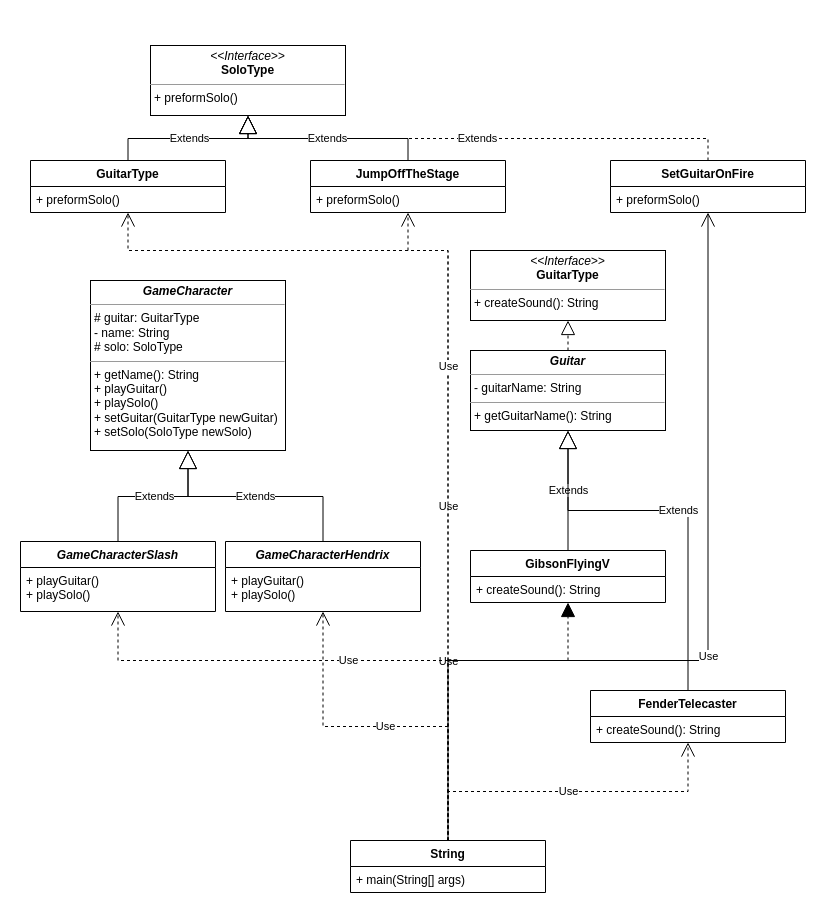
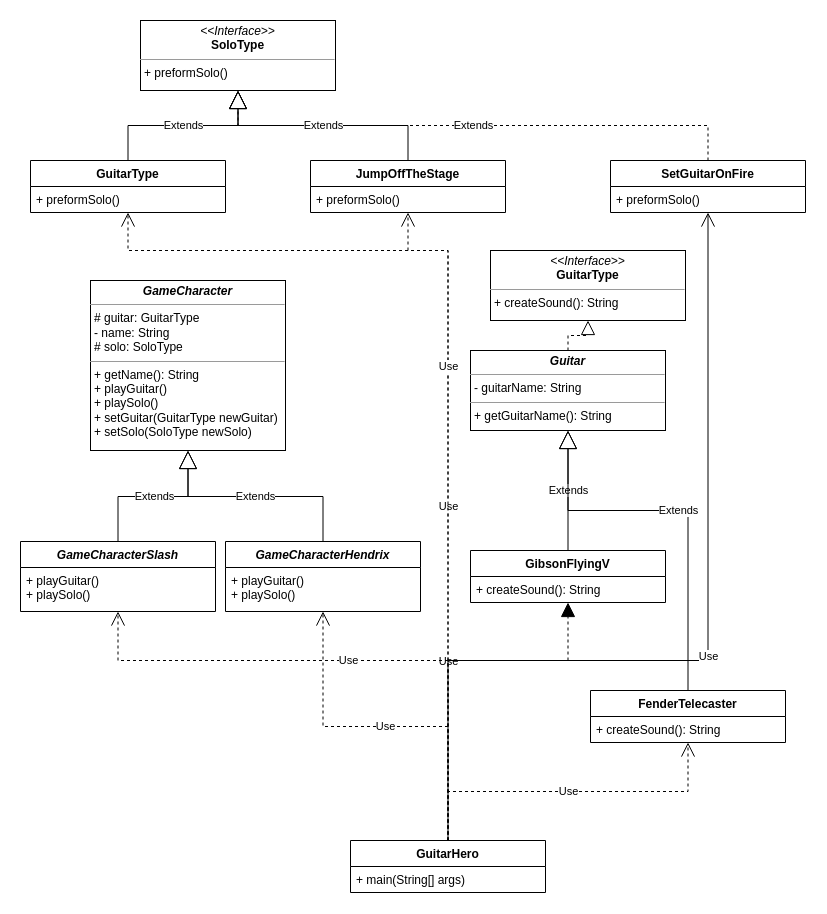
(248, 81) -> (238, 56)
(568, 286) -> (588, 286)
(448, 854) -> (448, 854)
